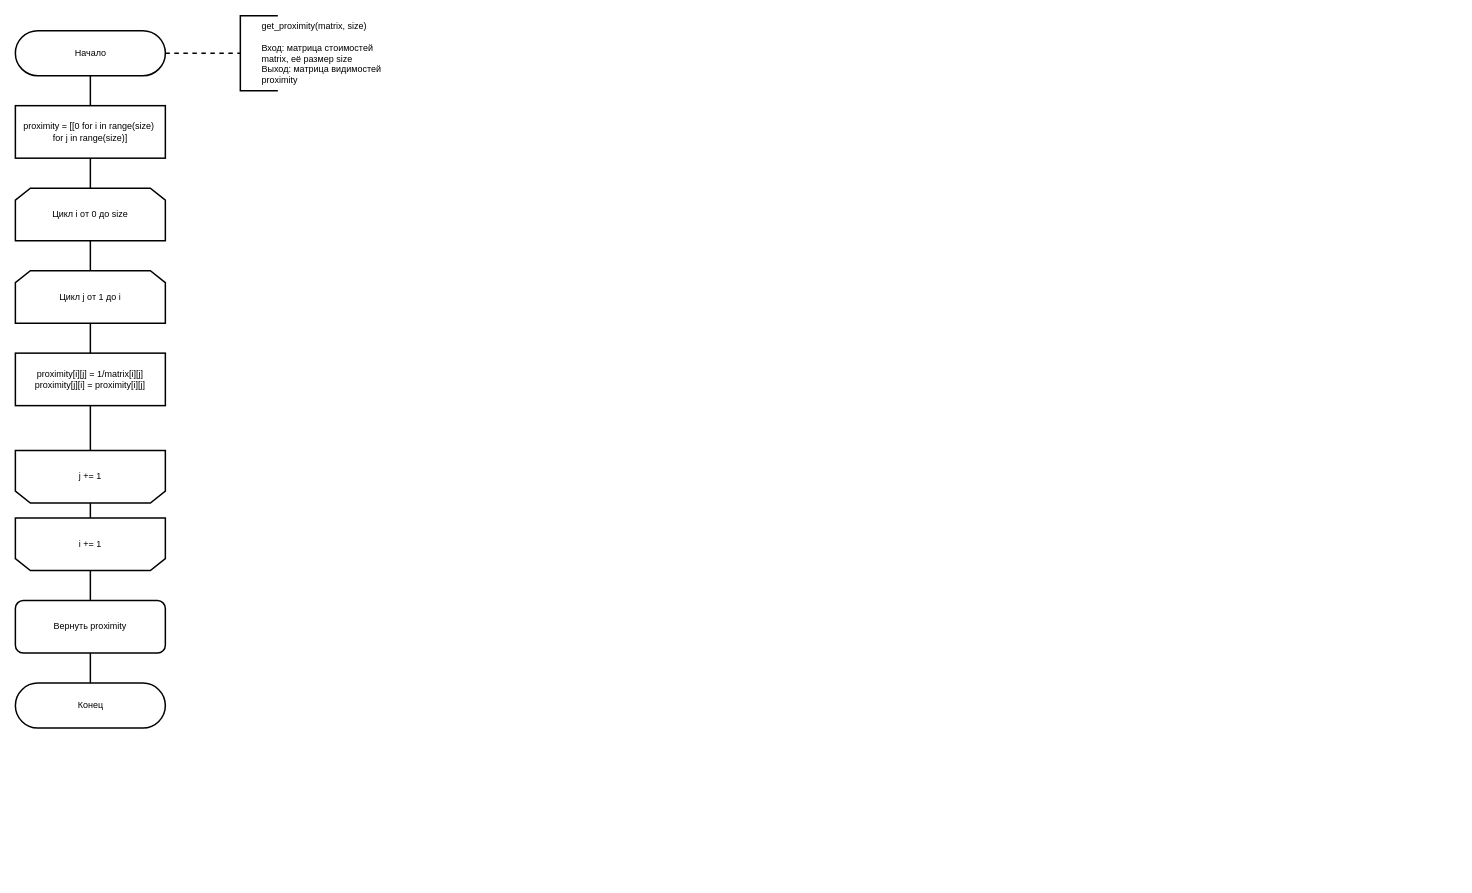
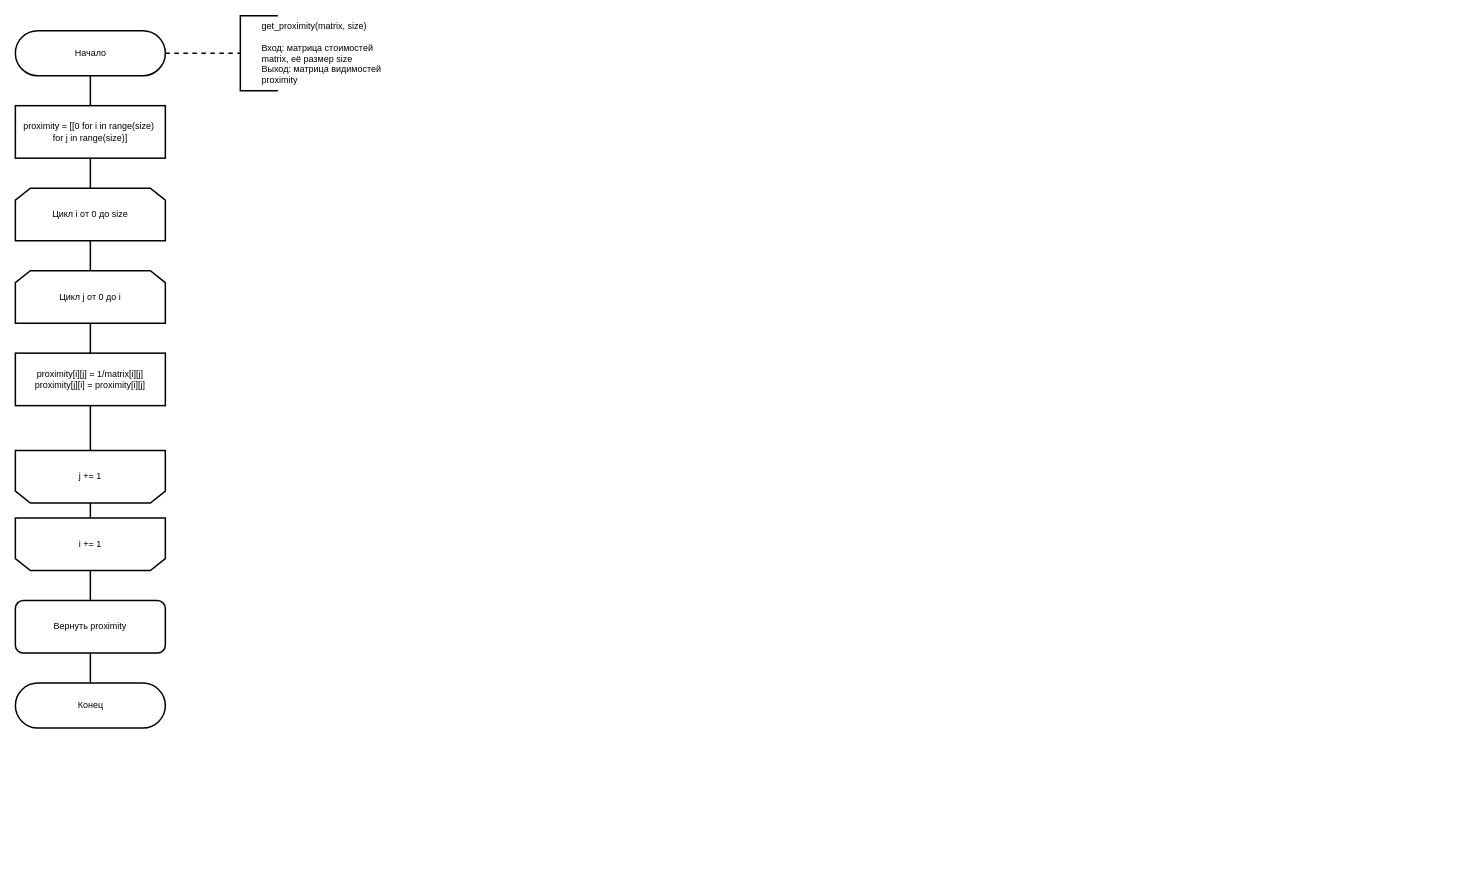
(90, 297) -> (90, 297)
